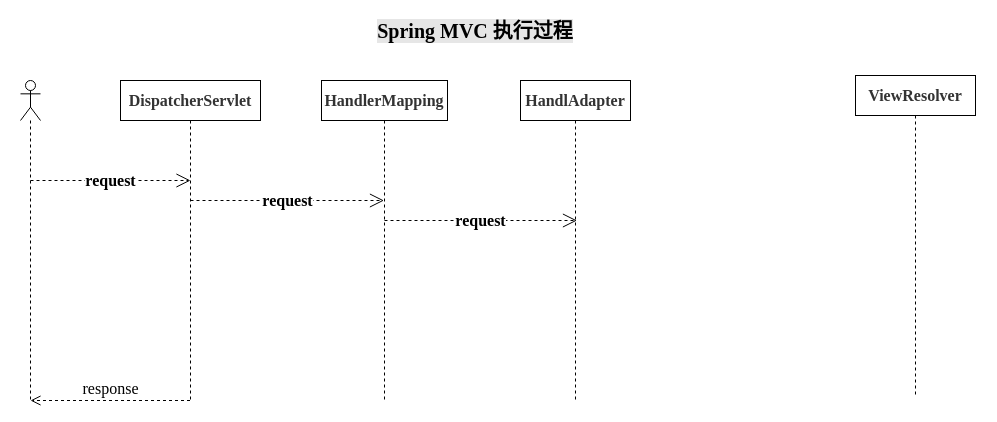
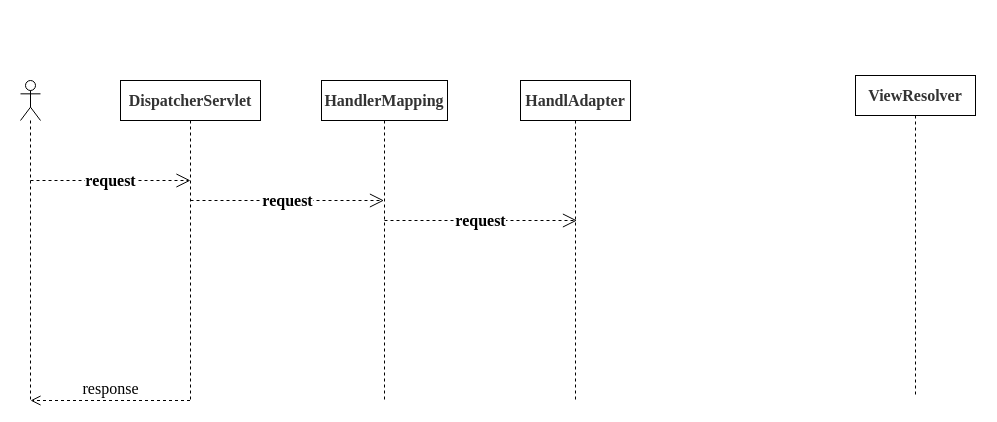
(476, 31) -> none
